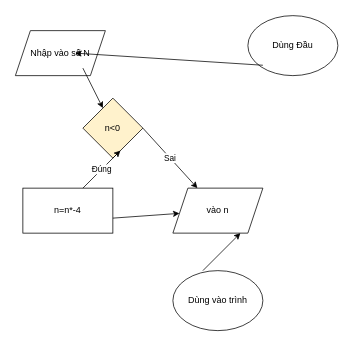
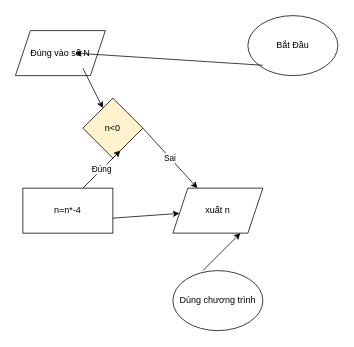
(293, 45) -> (293, 45)
(60, 53) -> (60, 53)
(218, 210) -> (218, 210)
(218, 300) -> (218, 300)
